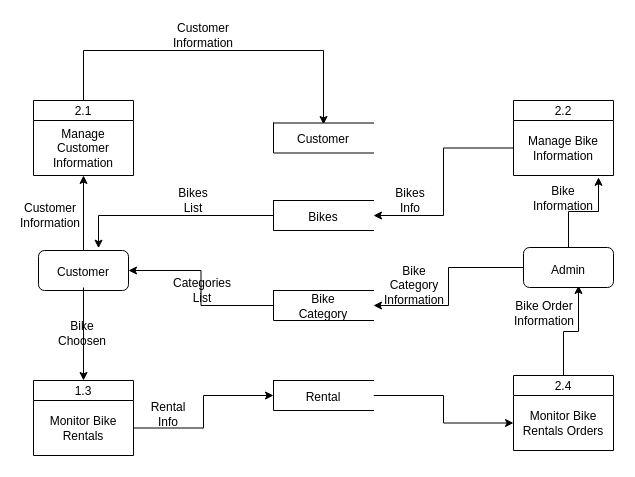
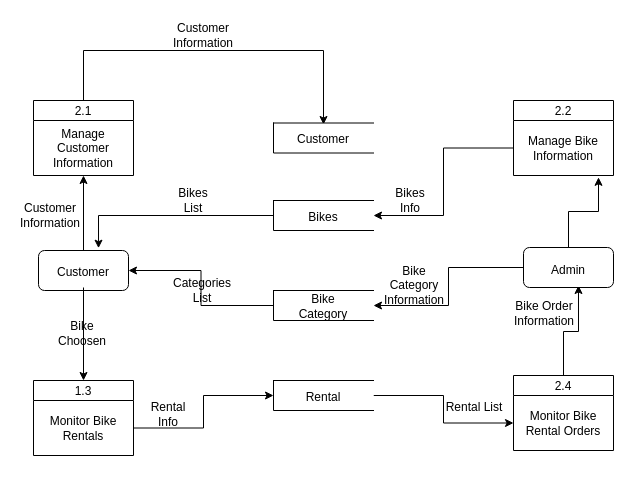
(564, 198) -> none
none -> (475, 408)
(564, 424) -> (564, 424)
